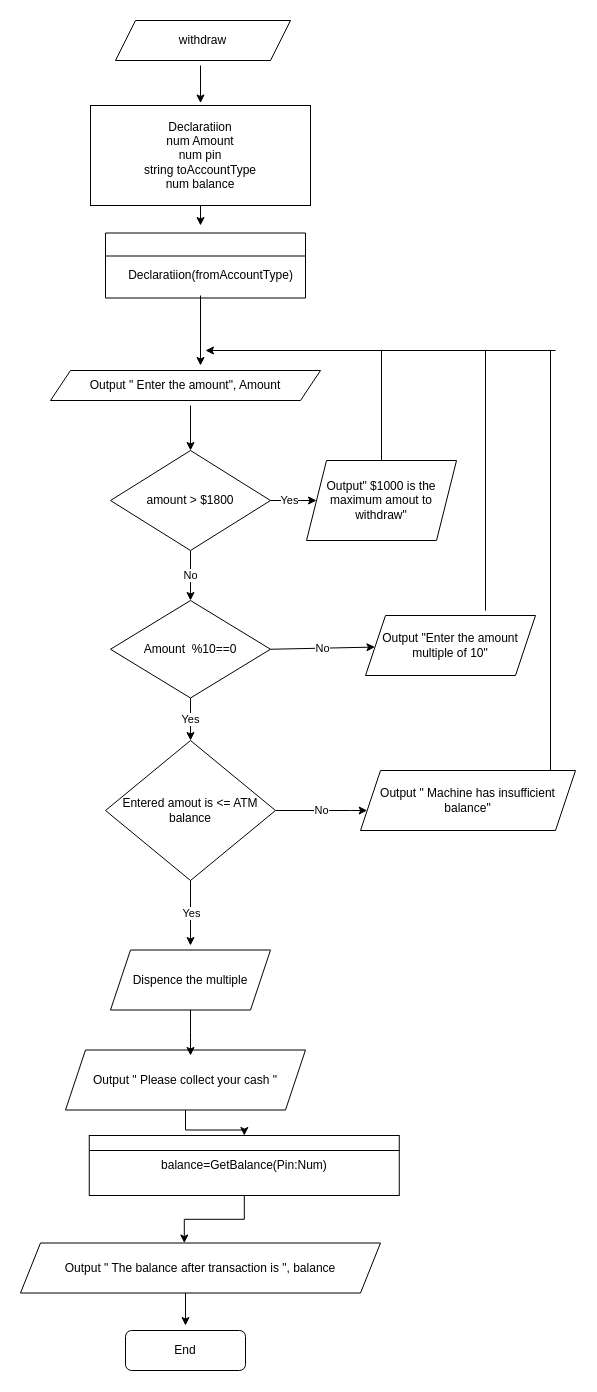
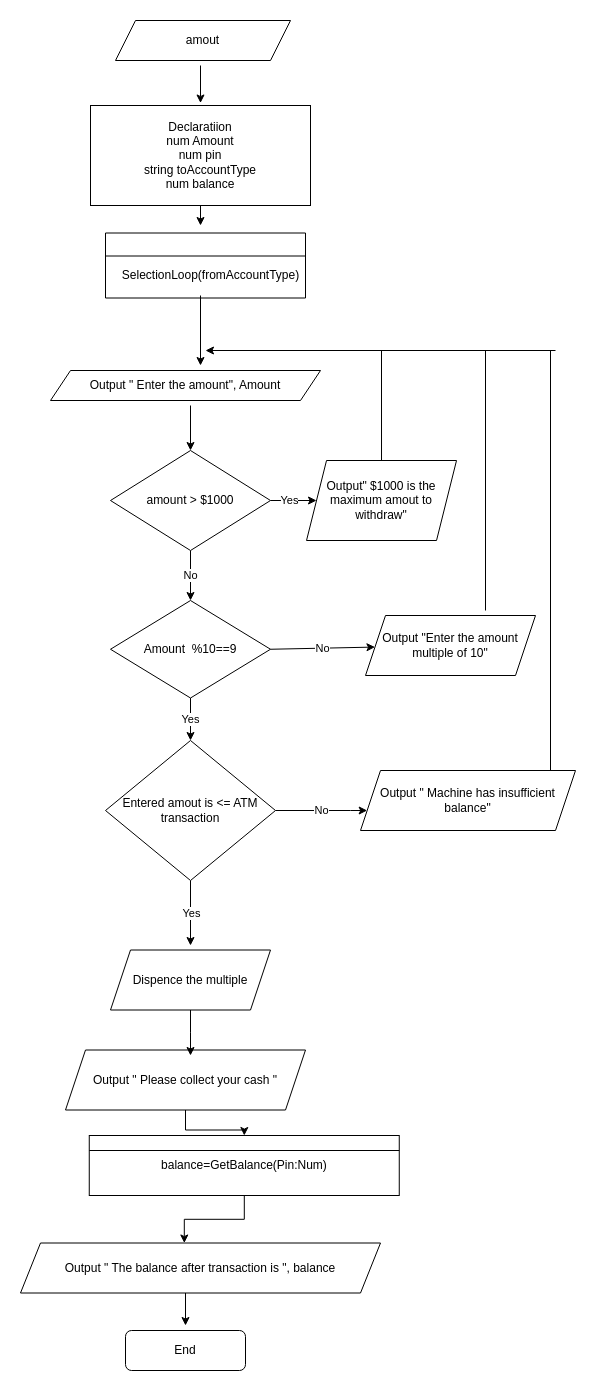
(203, 41) -> (203, 41)
(211, 276) -> (211, 276)
(191, 501) -> (191, 501)
(191, 650) -> (191, 650)
(191, 811) -> (191, 811)
